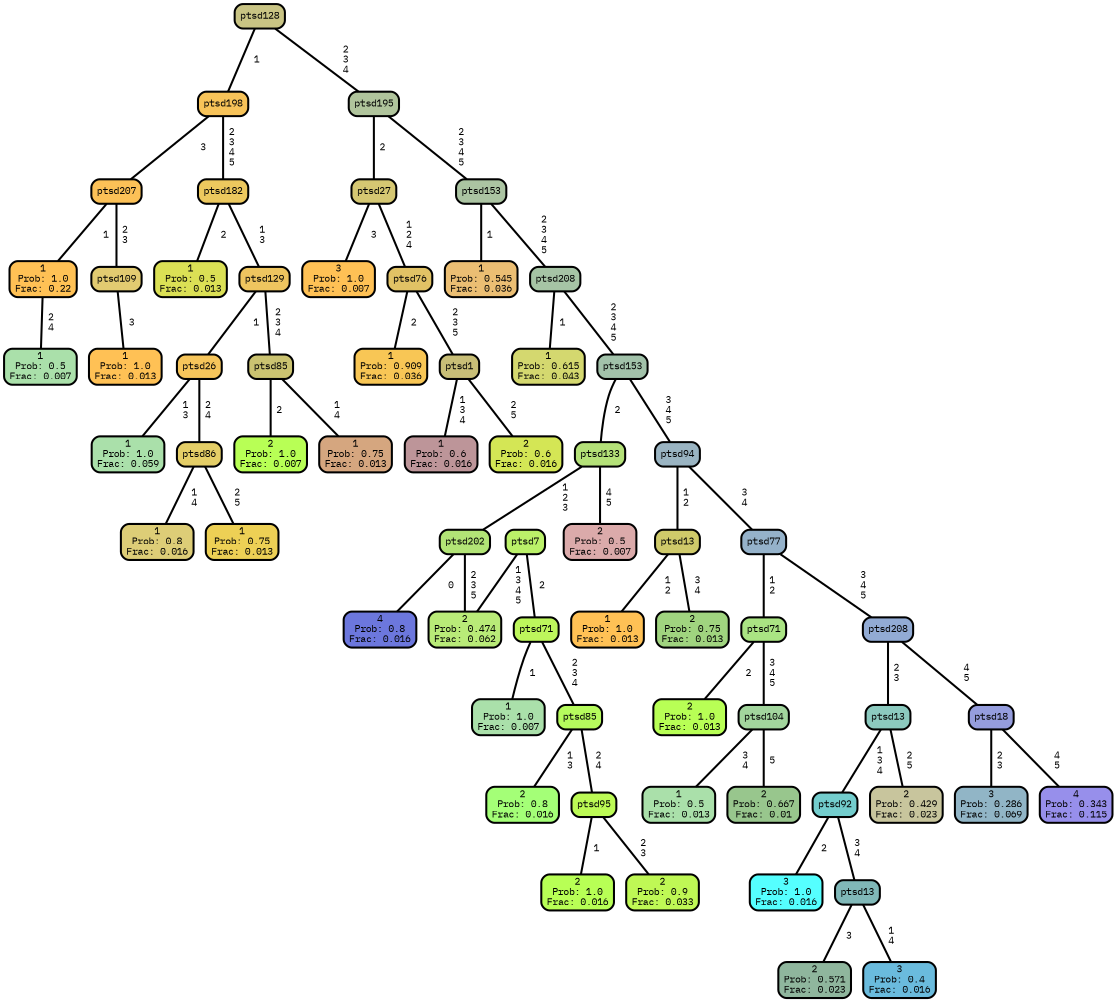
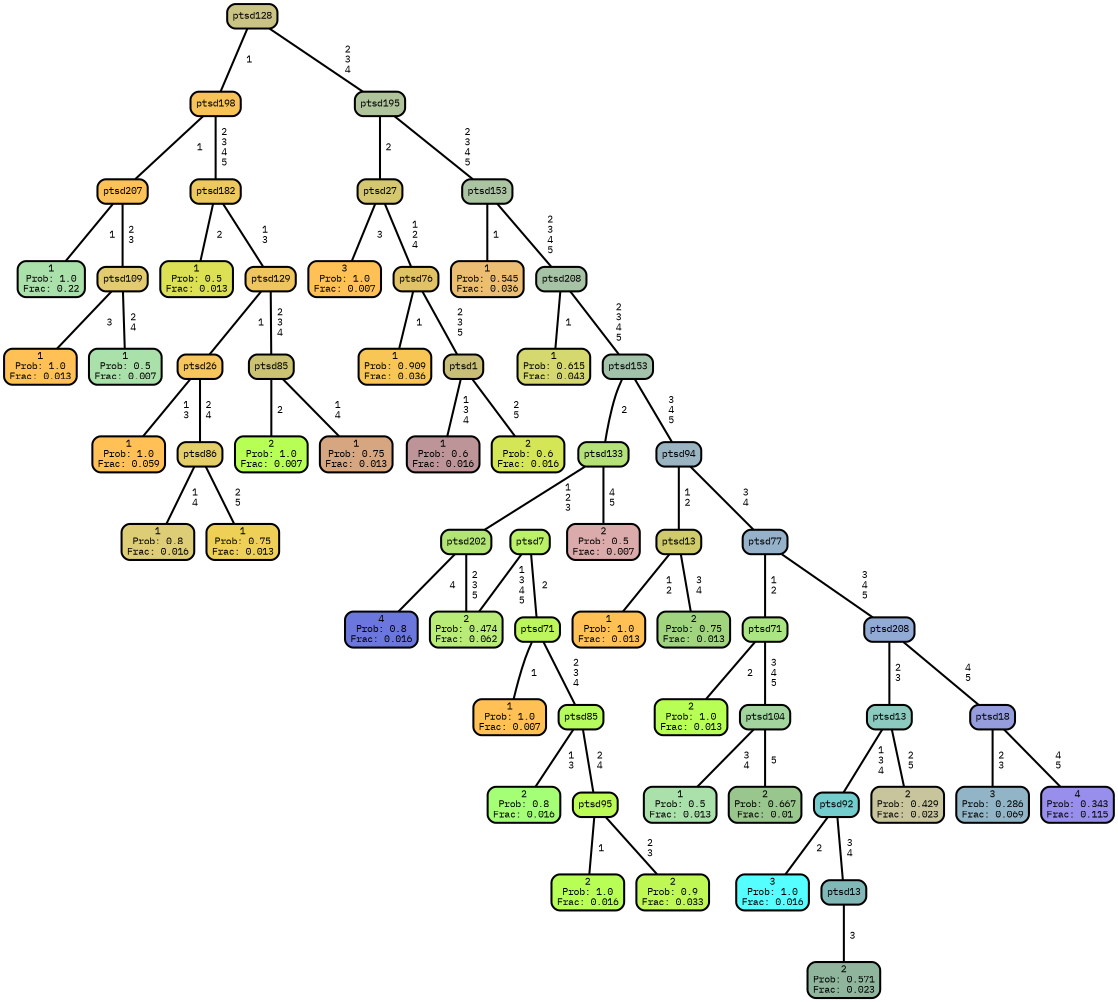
(200, 148) -> (197, 148)
(43, 279) -> (51, 279)
(42, 323) -> (124, 320)
(411, 323) -> (416, 323)
(128, 454) -> (129, 454)
(448, 586) -> (450, 586)
(508, 717) -> (510, 717)
(900, 980) -> none
